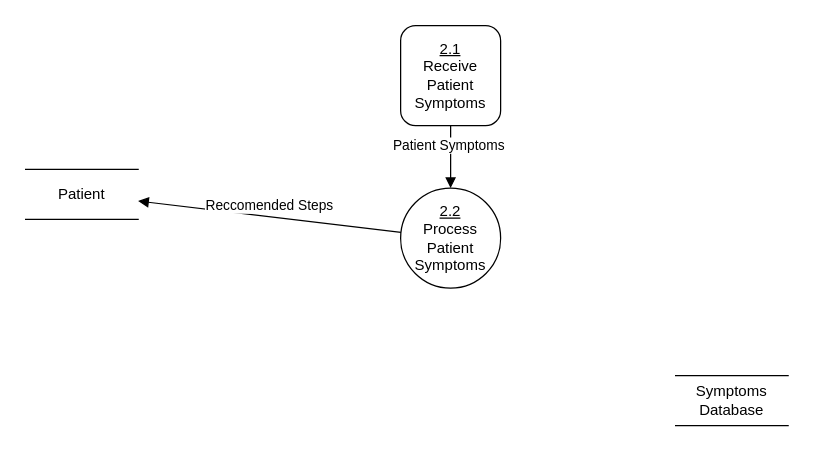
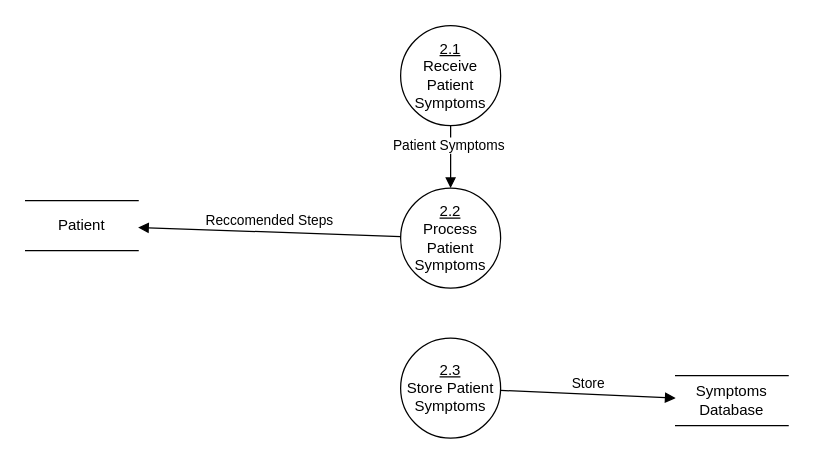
(451, 76) -> (451, 76)
(82, 194) -> (82, 226)
none -> (451, 388)
none -> (583, 394)
